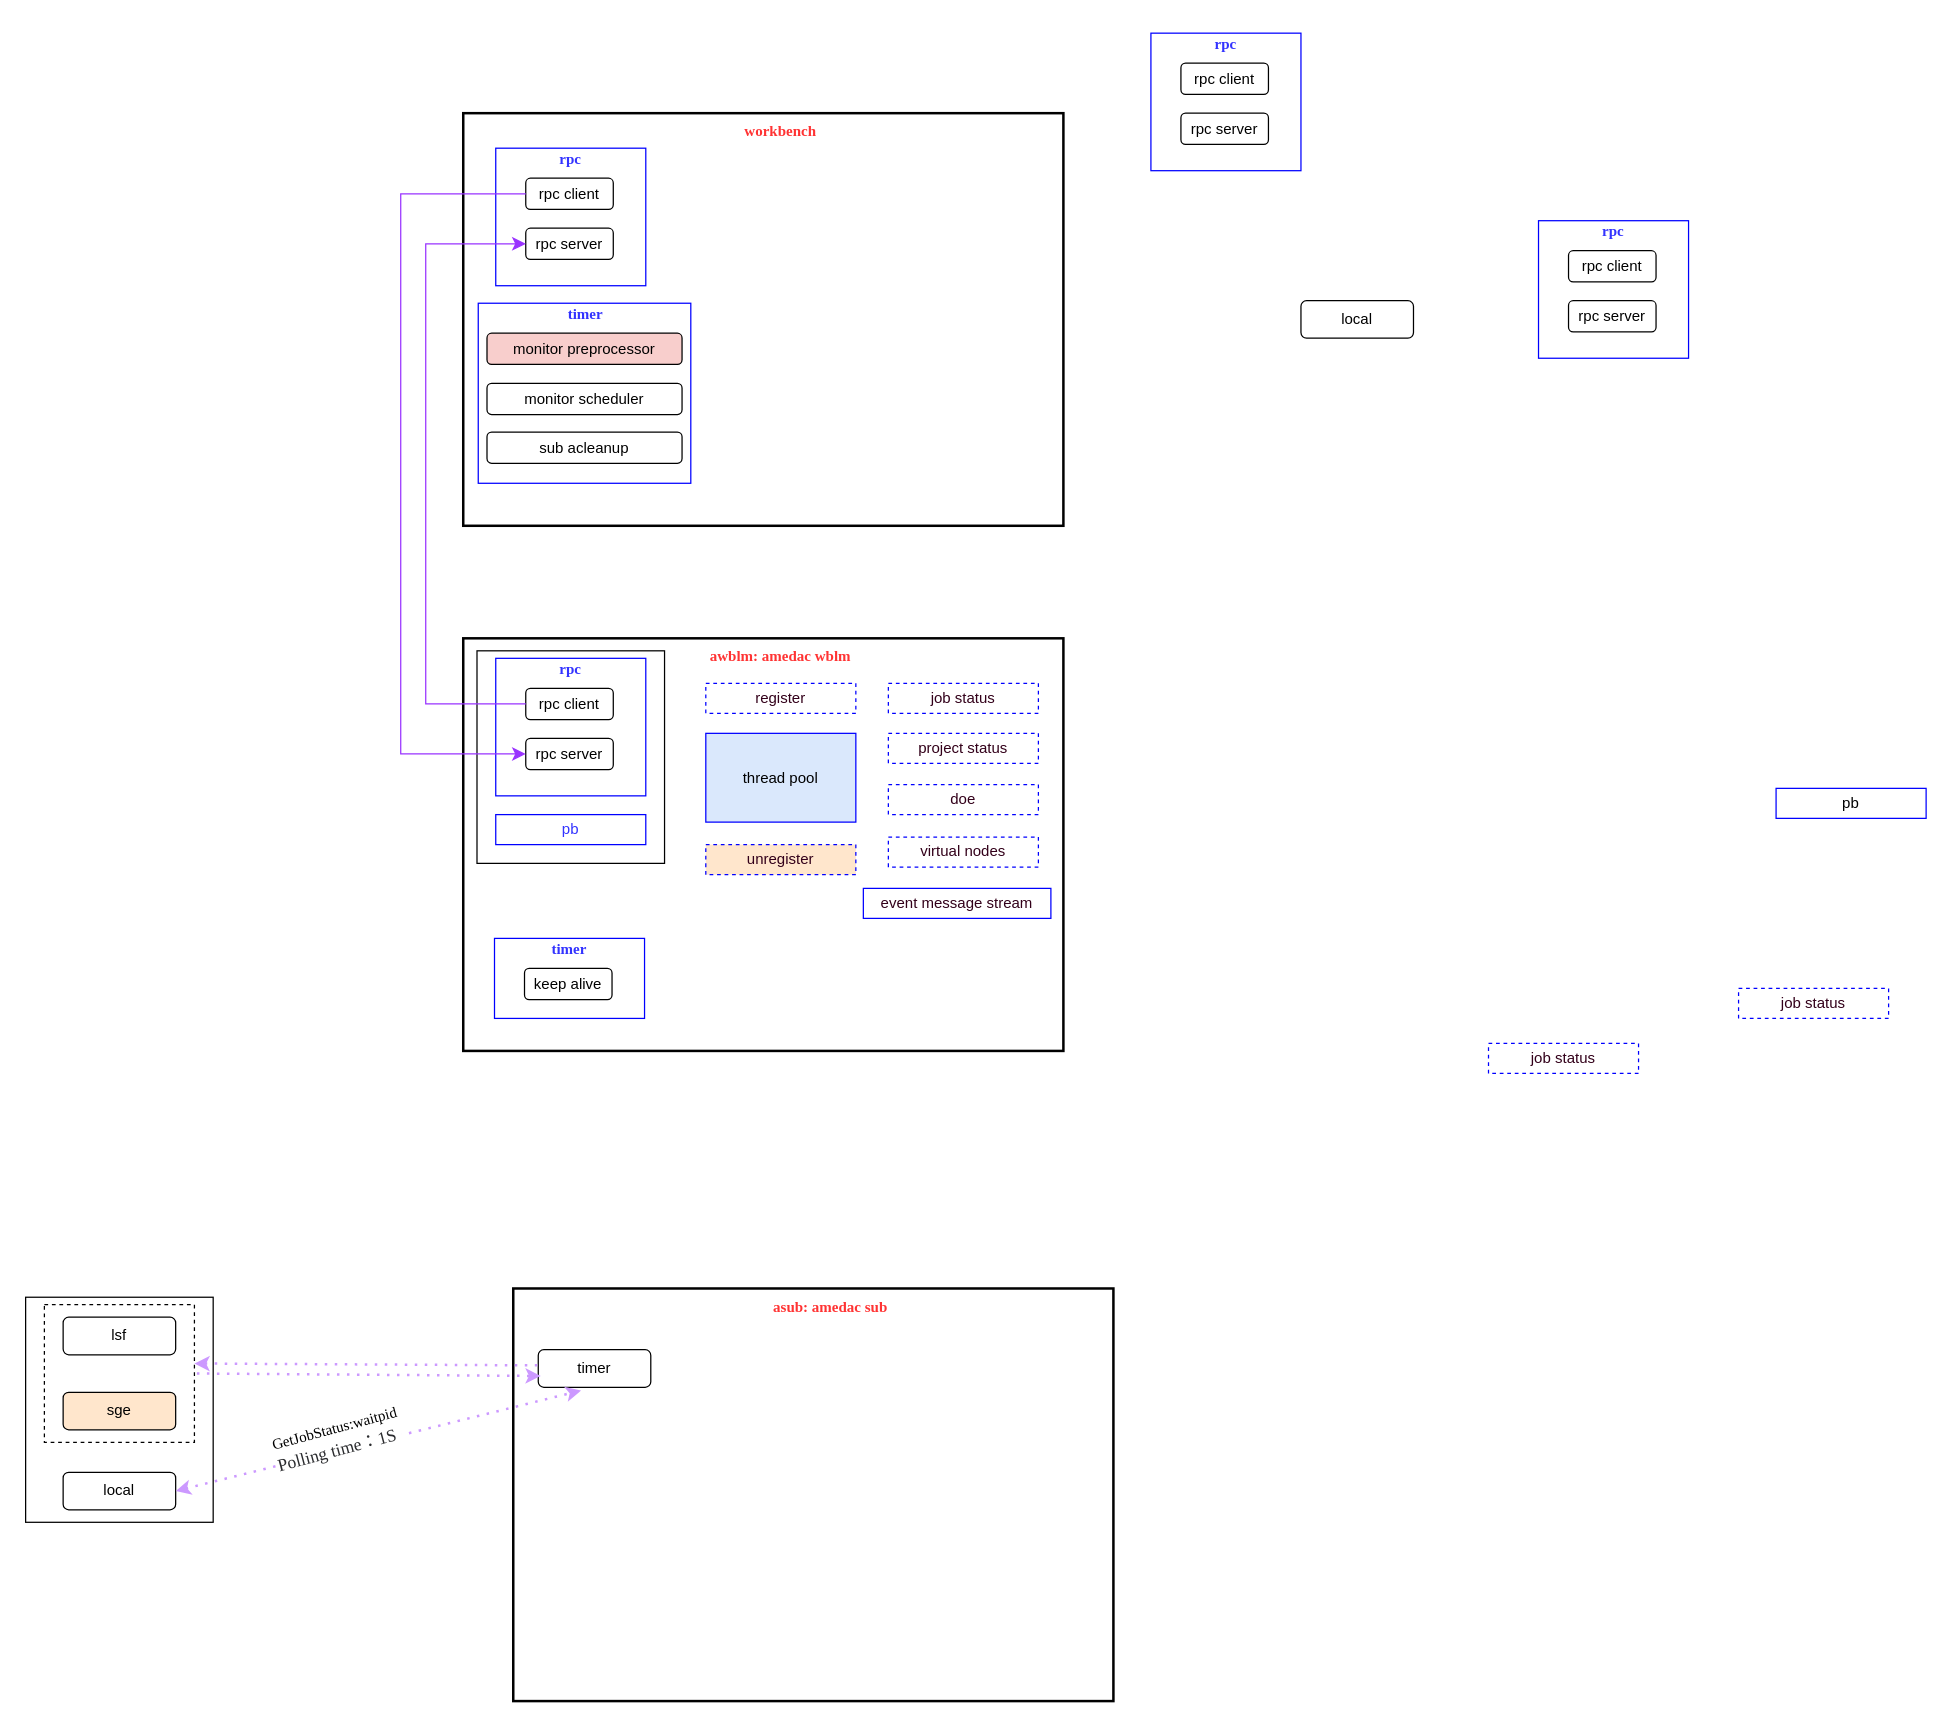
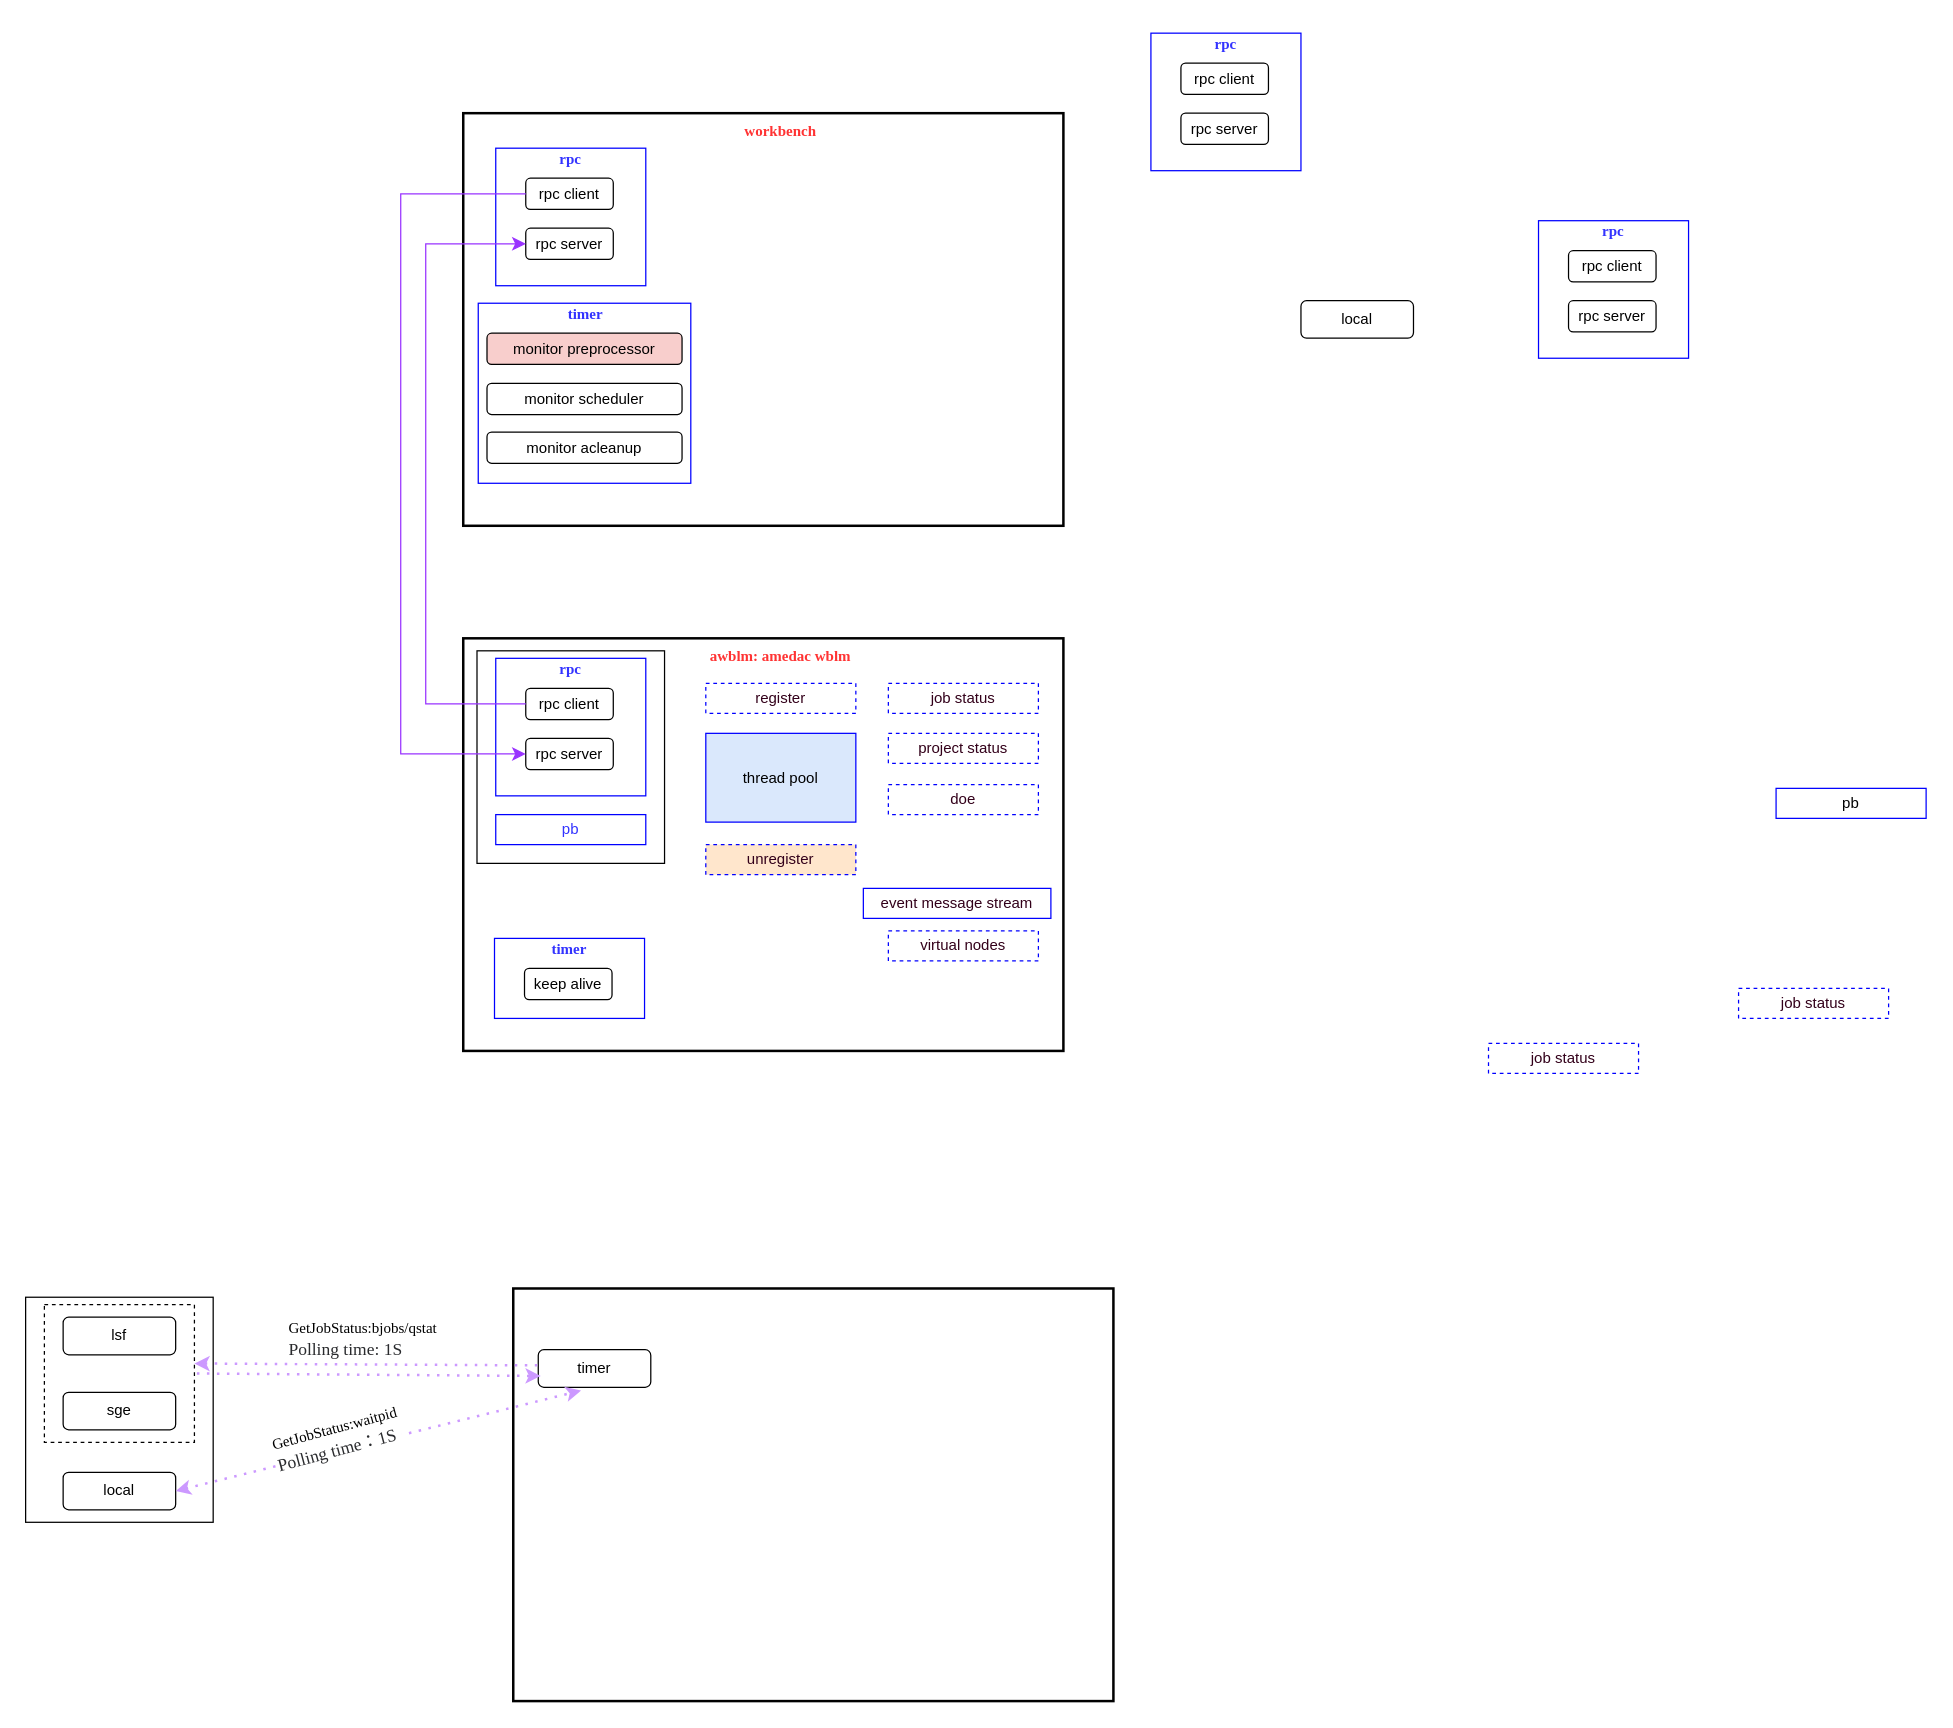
(584, 448) -> (584, 448)
(963, 852) -> (963, 946)
(831, 1307) -> none
none -> (363, 1341)
(119, 1411) -> (119, 1411)
